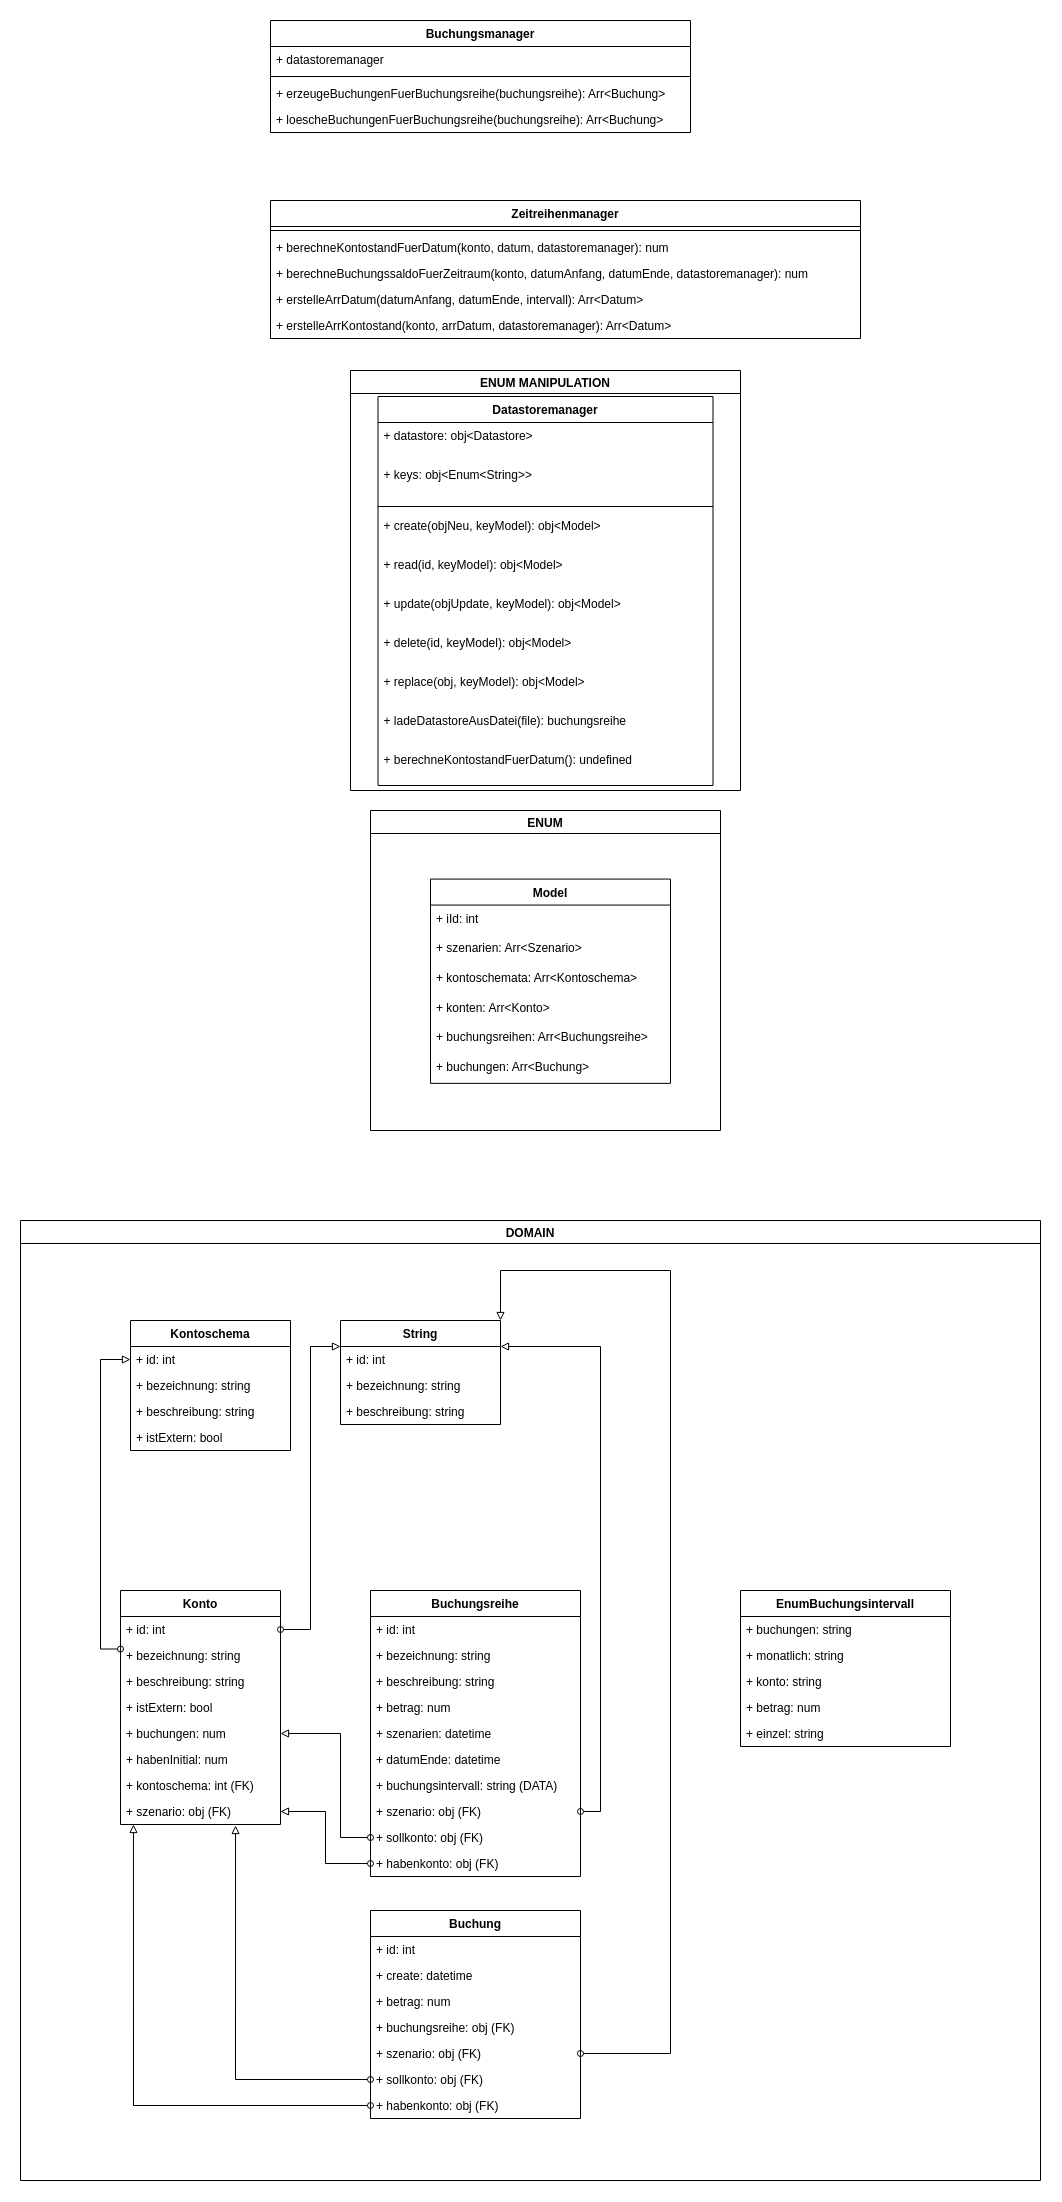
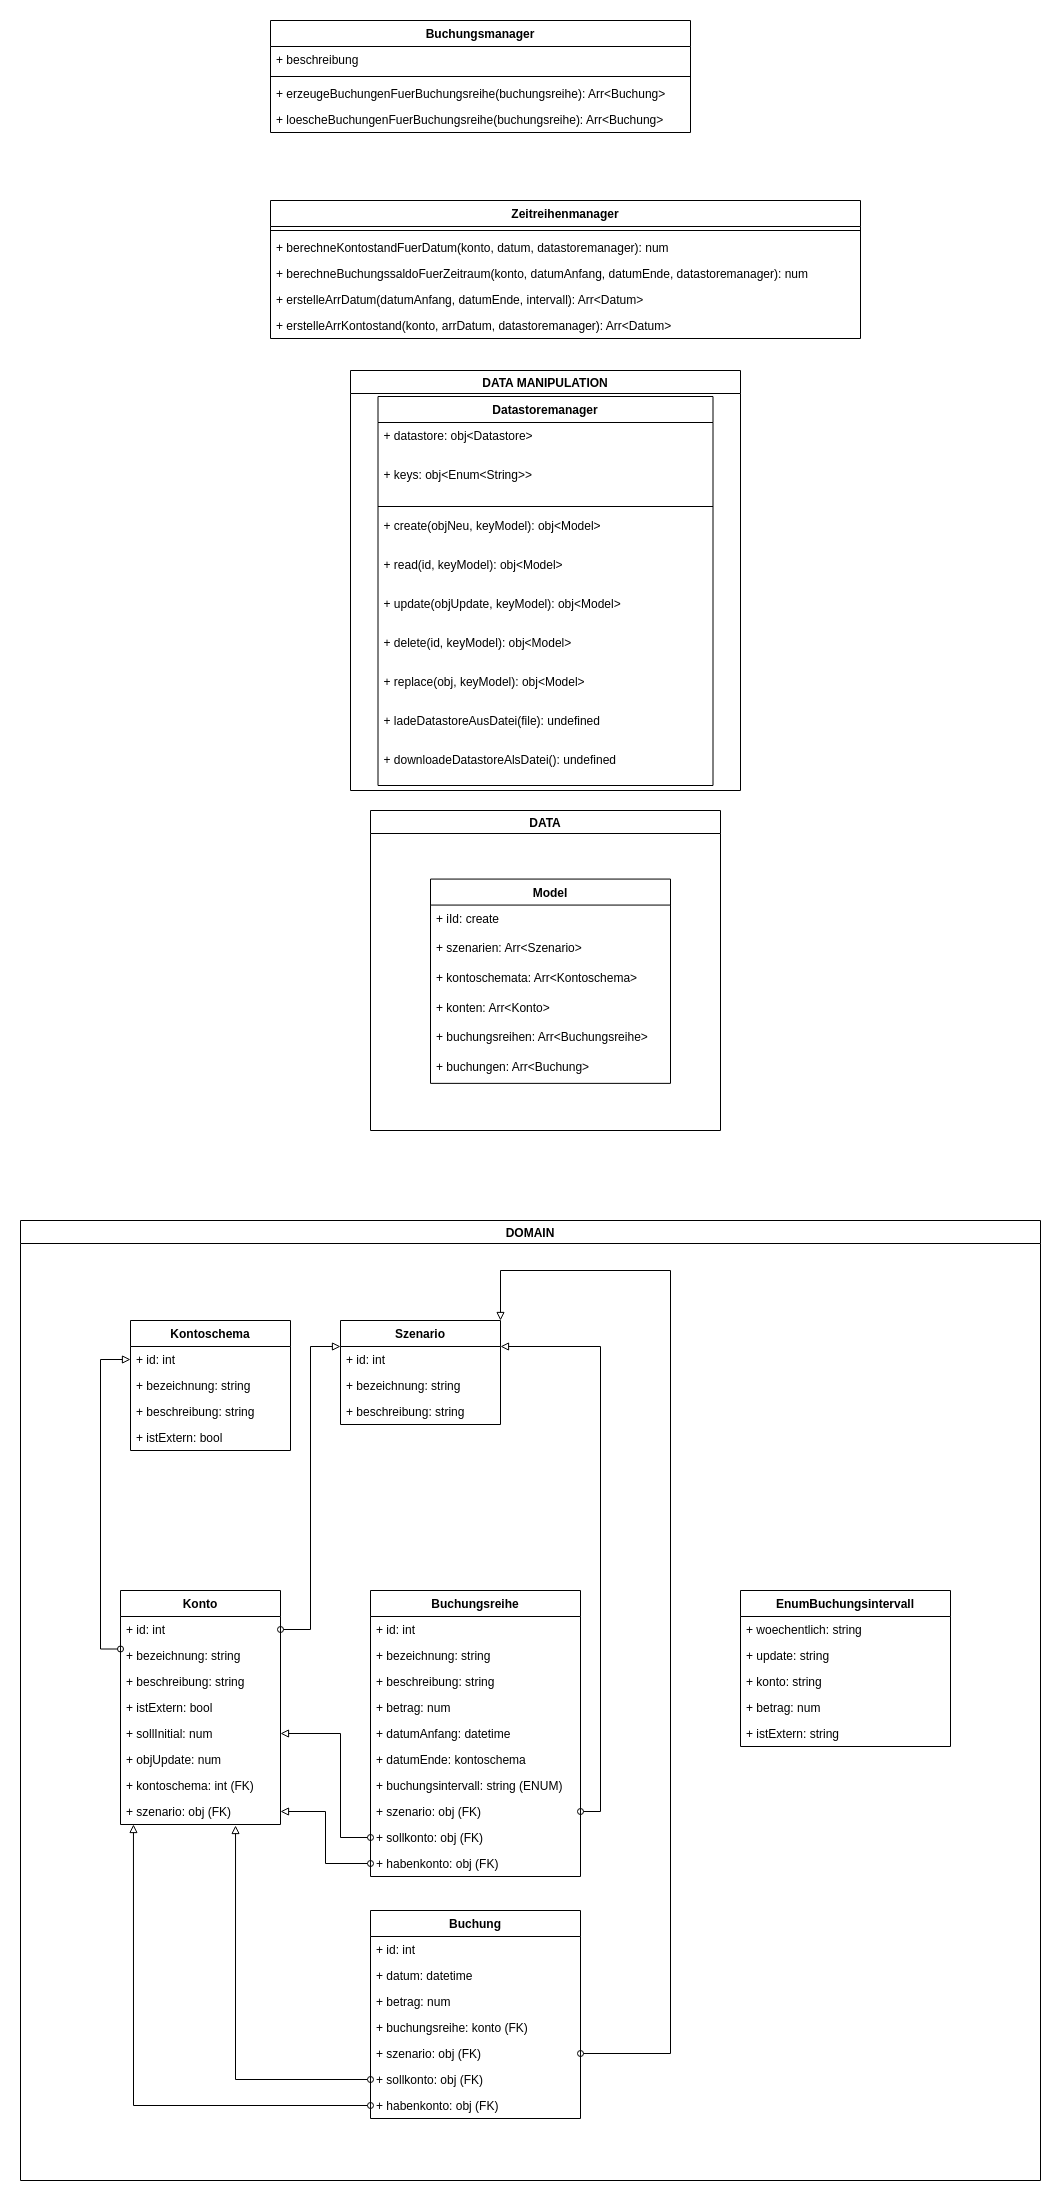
(335, 60) -> (320, 60)
(545, 383) -> (545, 383)
(519, 721) -> (505, 721)
(518, 760) -> (510, 760)
(545, 823) -> (545, 823)
(462, 919) -> (473, 919)
(420, 1334) -> (420, 1334)
(804, 1630) -> (811, 1630)
(800, 1656) -> (794, 1656)
(175, 1734) -> (174, 1734)
(439, 1734) -> (447, 1734)
(790, 1734) -> (802, 1734)
(180, 1760) -> (175, 1760)
(440, 1760) -> (452, 1760)
(478, 1786) -> (478, 1786)
(430, 1976) -> (427, 1976)
(452, 2028) -> (459, 2028)
